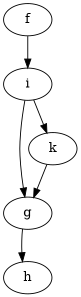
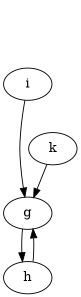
(28, 20) -> none
(39, 112) -> none
none -> (34, 250)
